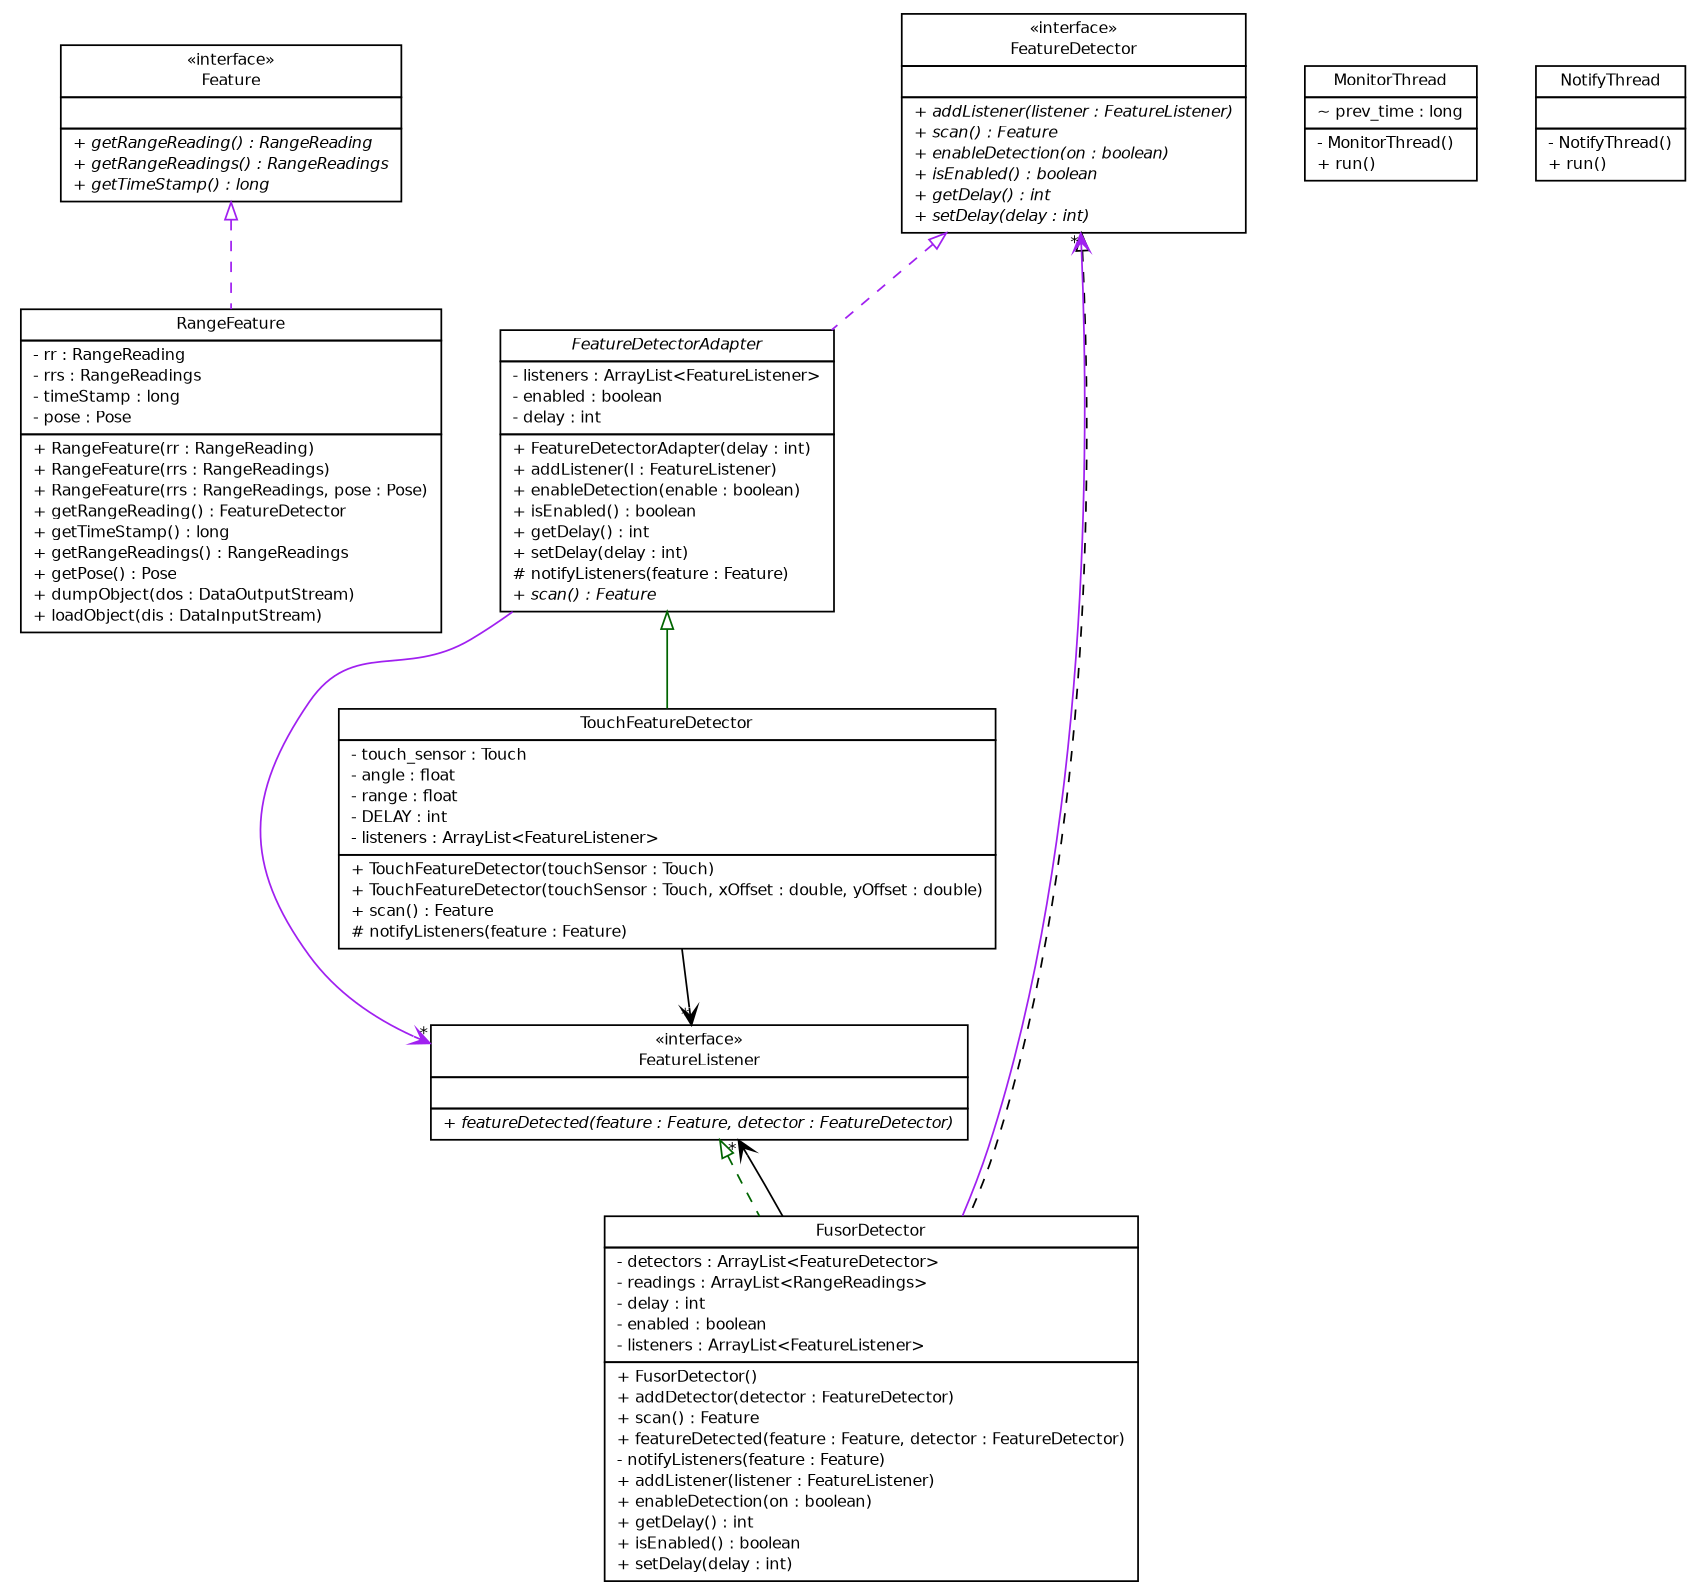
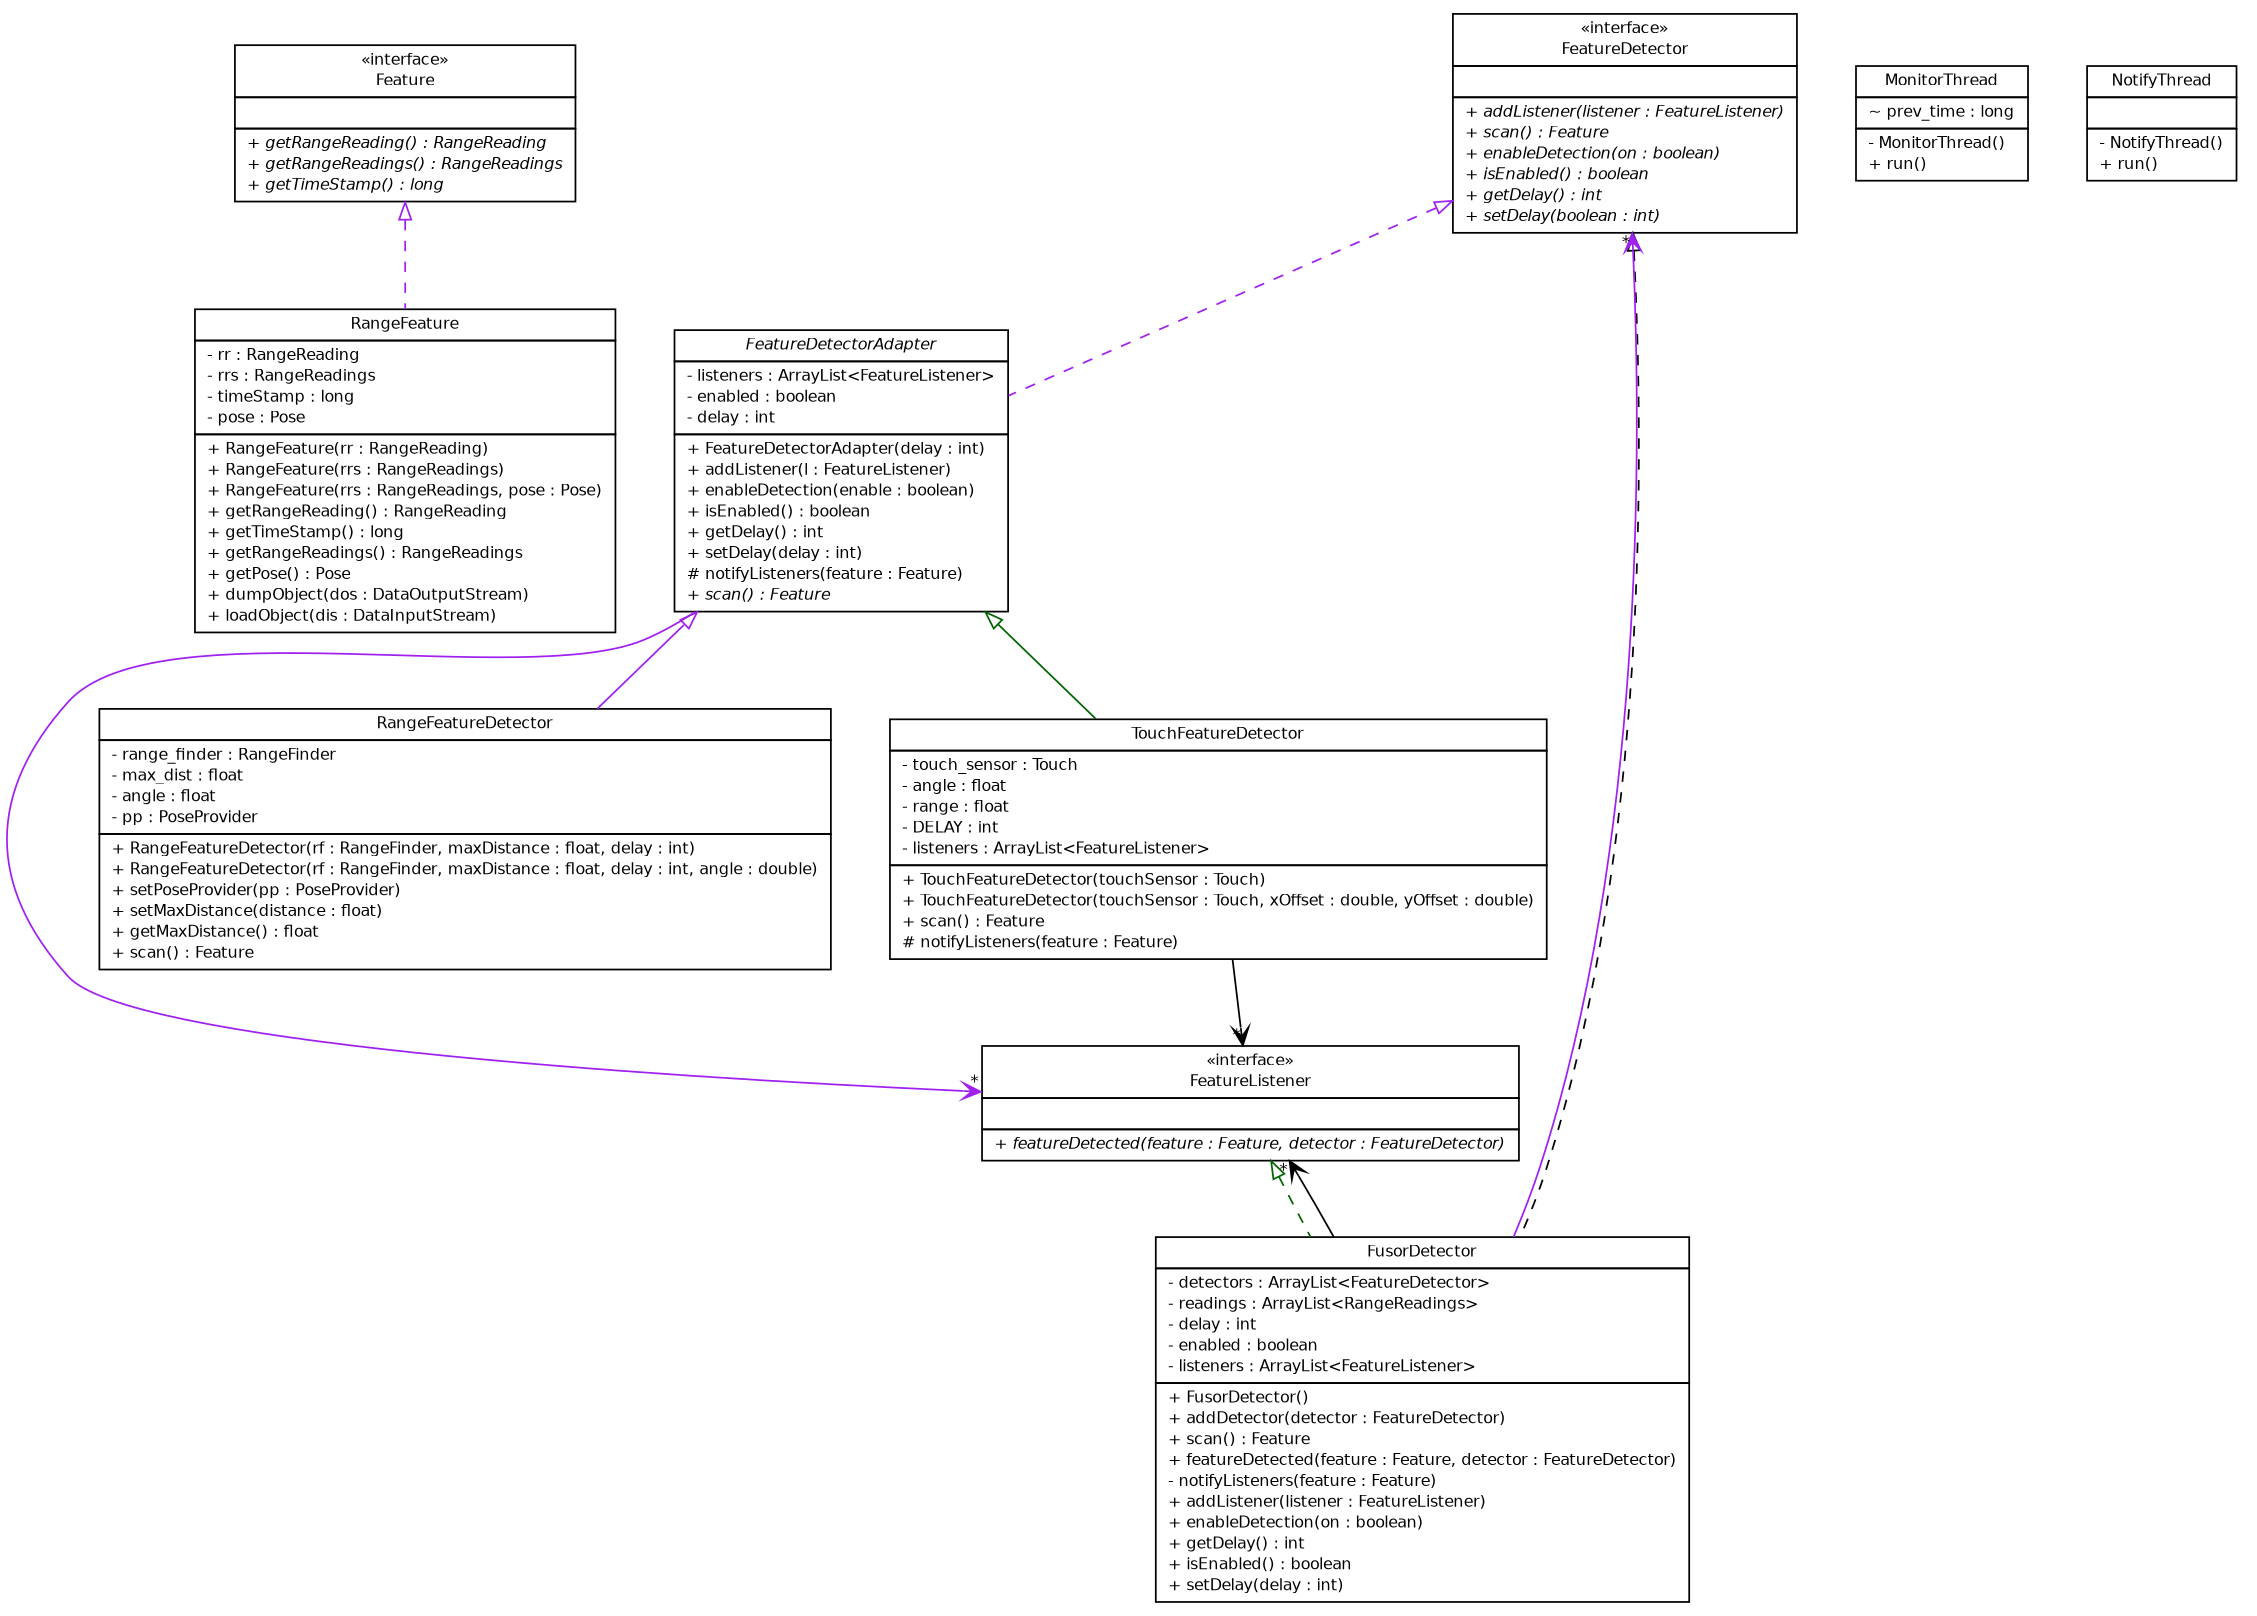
(1003, 216) -> (1563, 216)
(190, 512) -> (357, 512)
none -> (464, 839)
